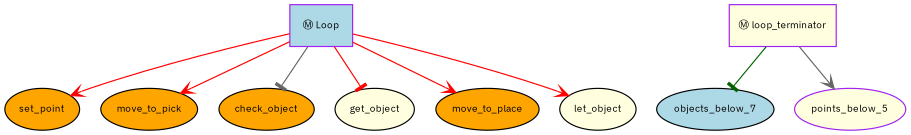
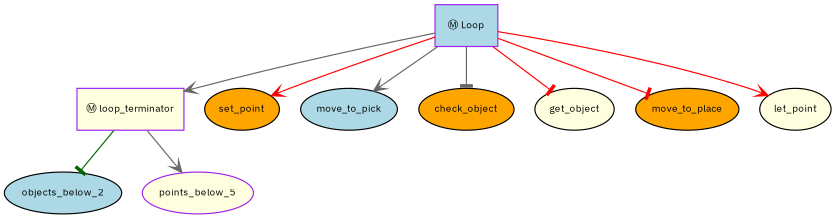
none -> (315, 59)
(240, 65) -> (410, 66)
(399, 65) -> (571, 65)
(149, 109) -> (349, 109)
(598, 109) -> (795, 109)
(715, 109) -> (63, 193)
